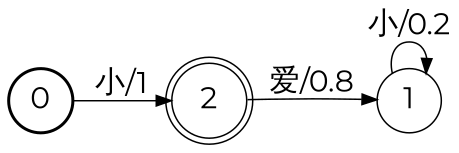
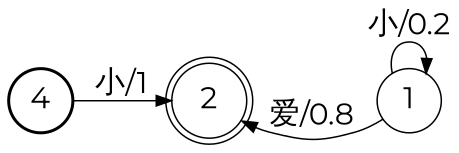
(305, 99) -> (321, 139)
(41, 101) -> (41, 101)
